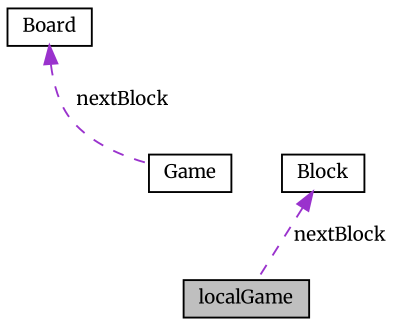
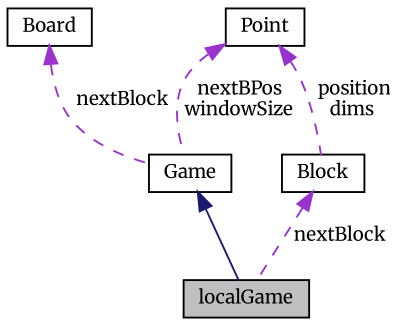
none -> (265, 27)
none -> (222, 245)
